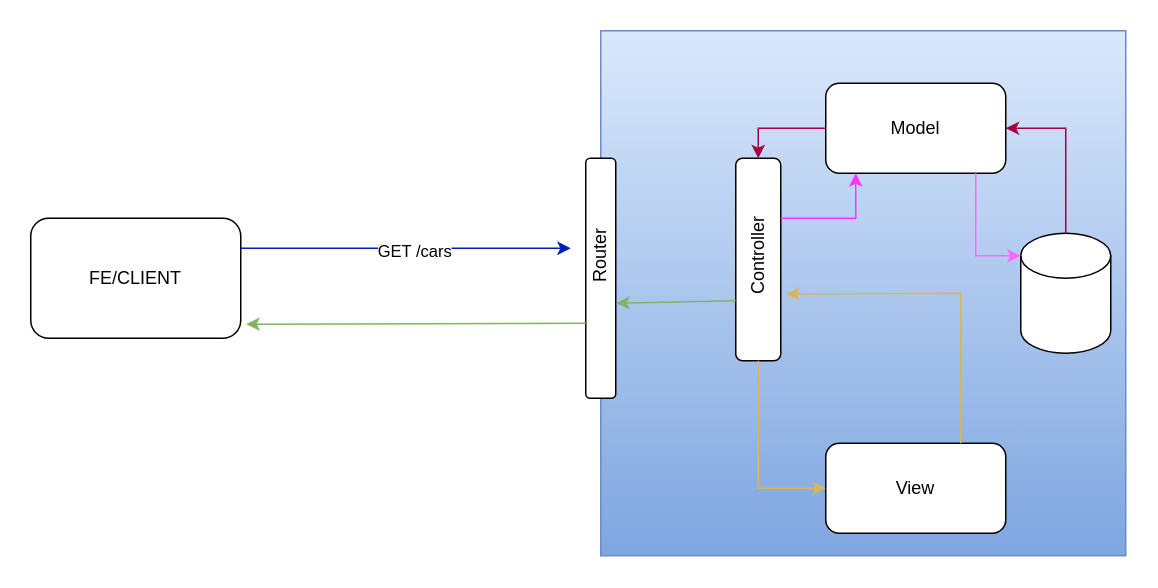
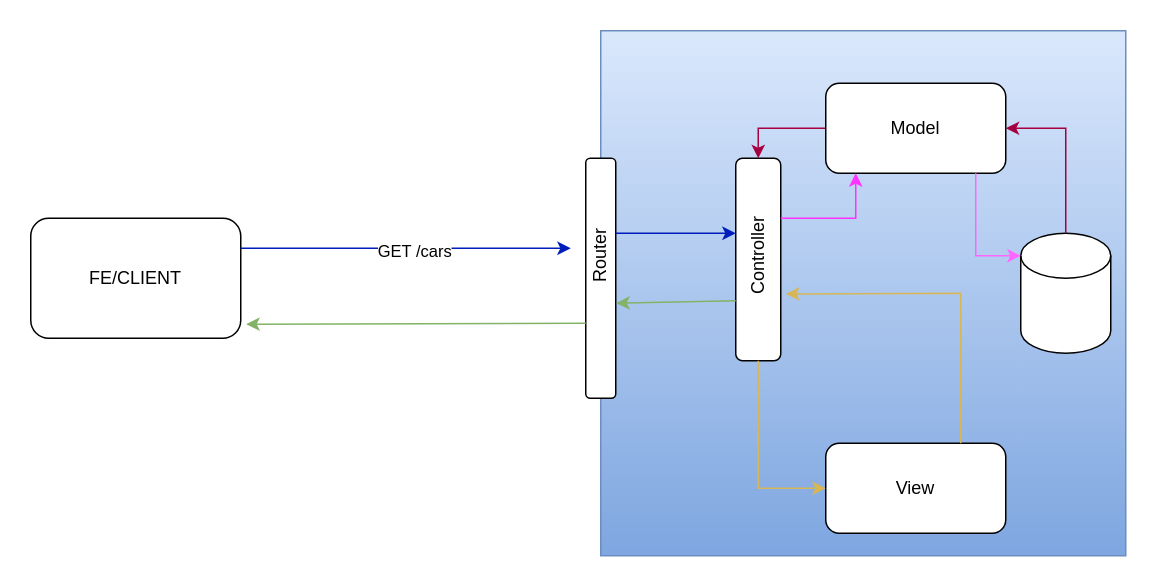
none -> (671, 233)
